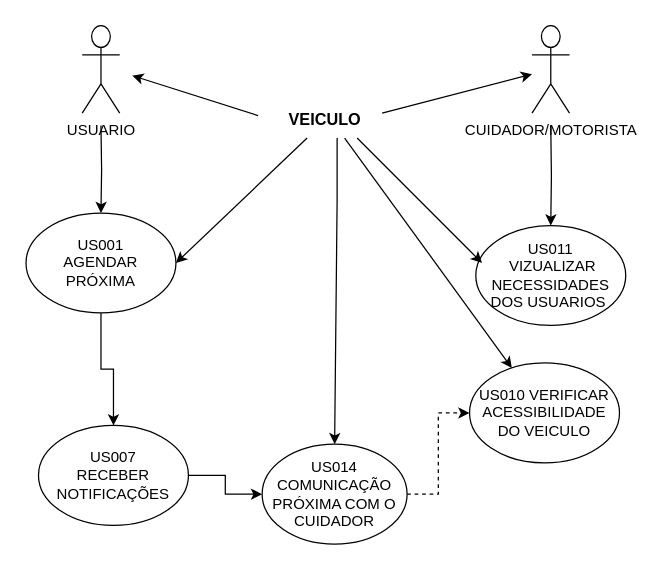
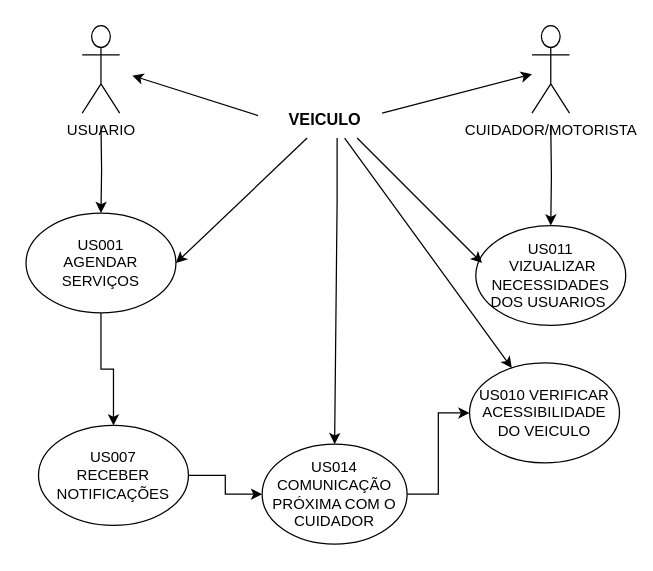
(101, 263) -> (101, 263)
(438, 457) -> (438, 457)
